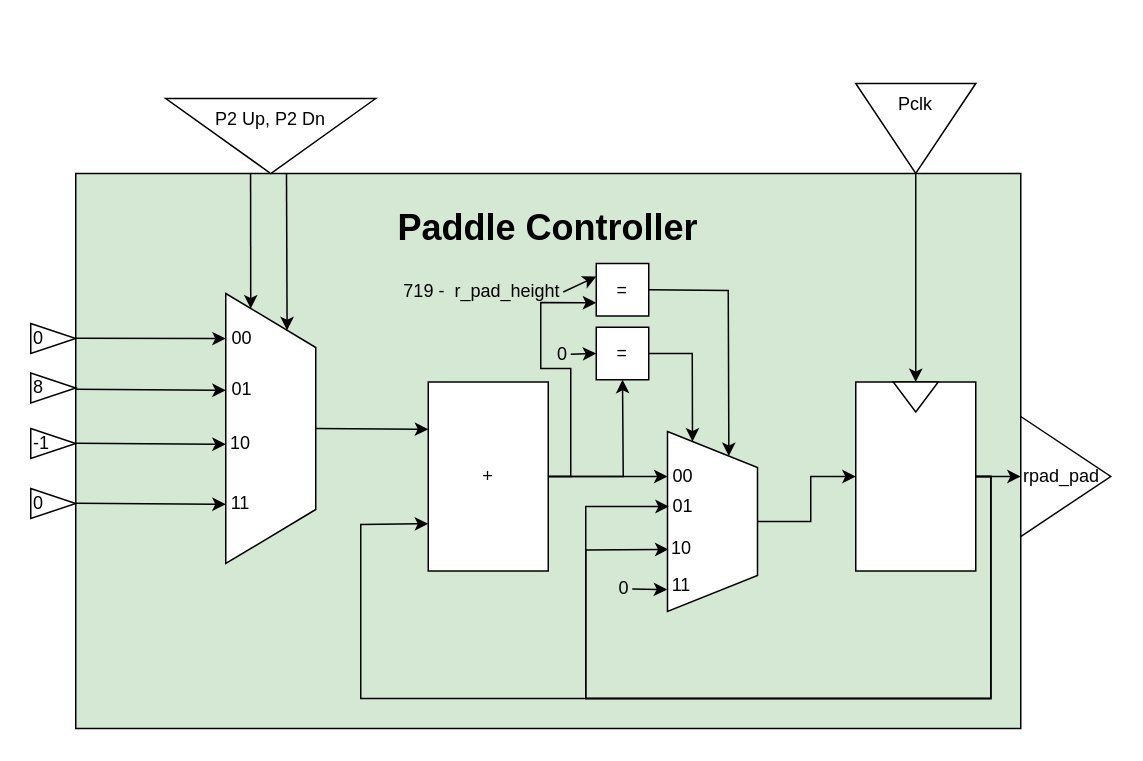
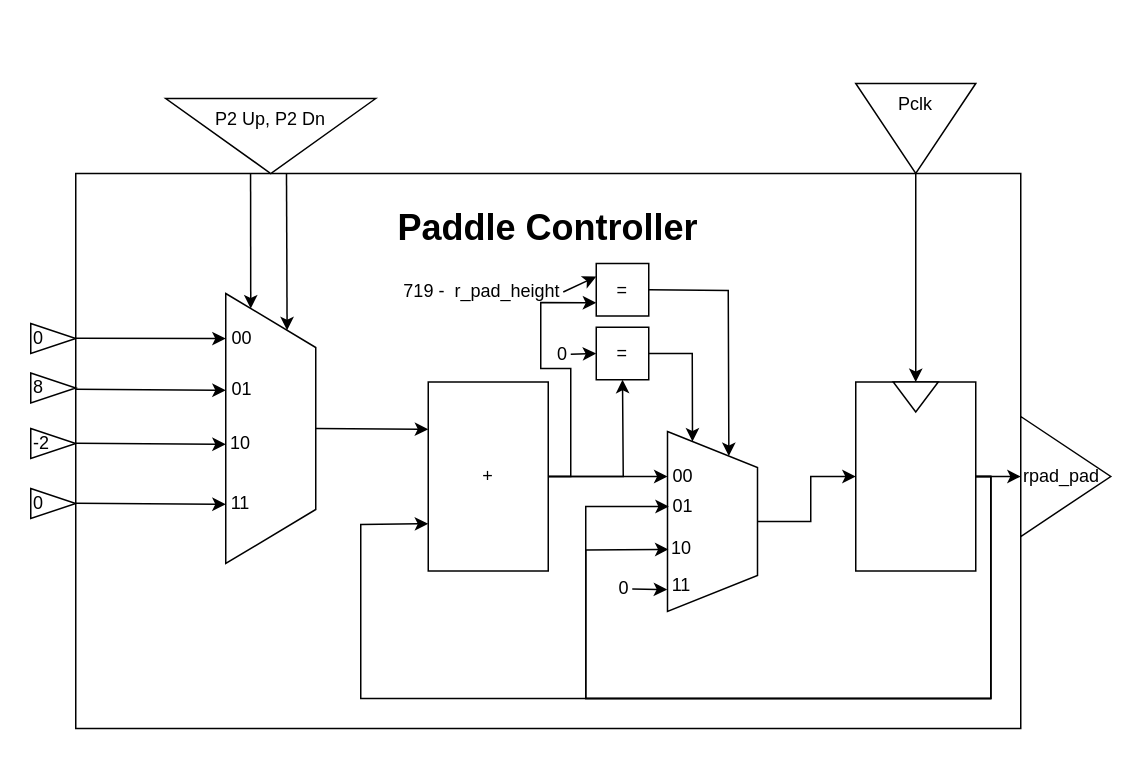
(548, 195) -> (548, 195)
(44, 443) -> (44, 443)
